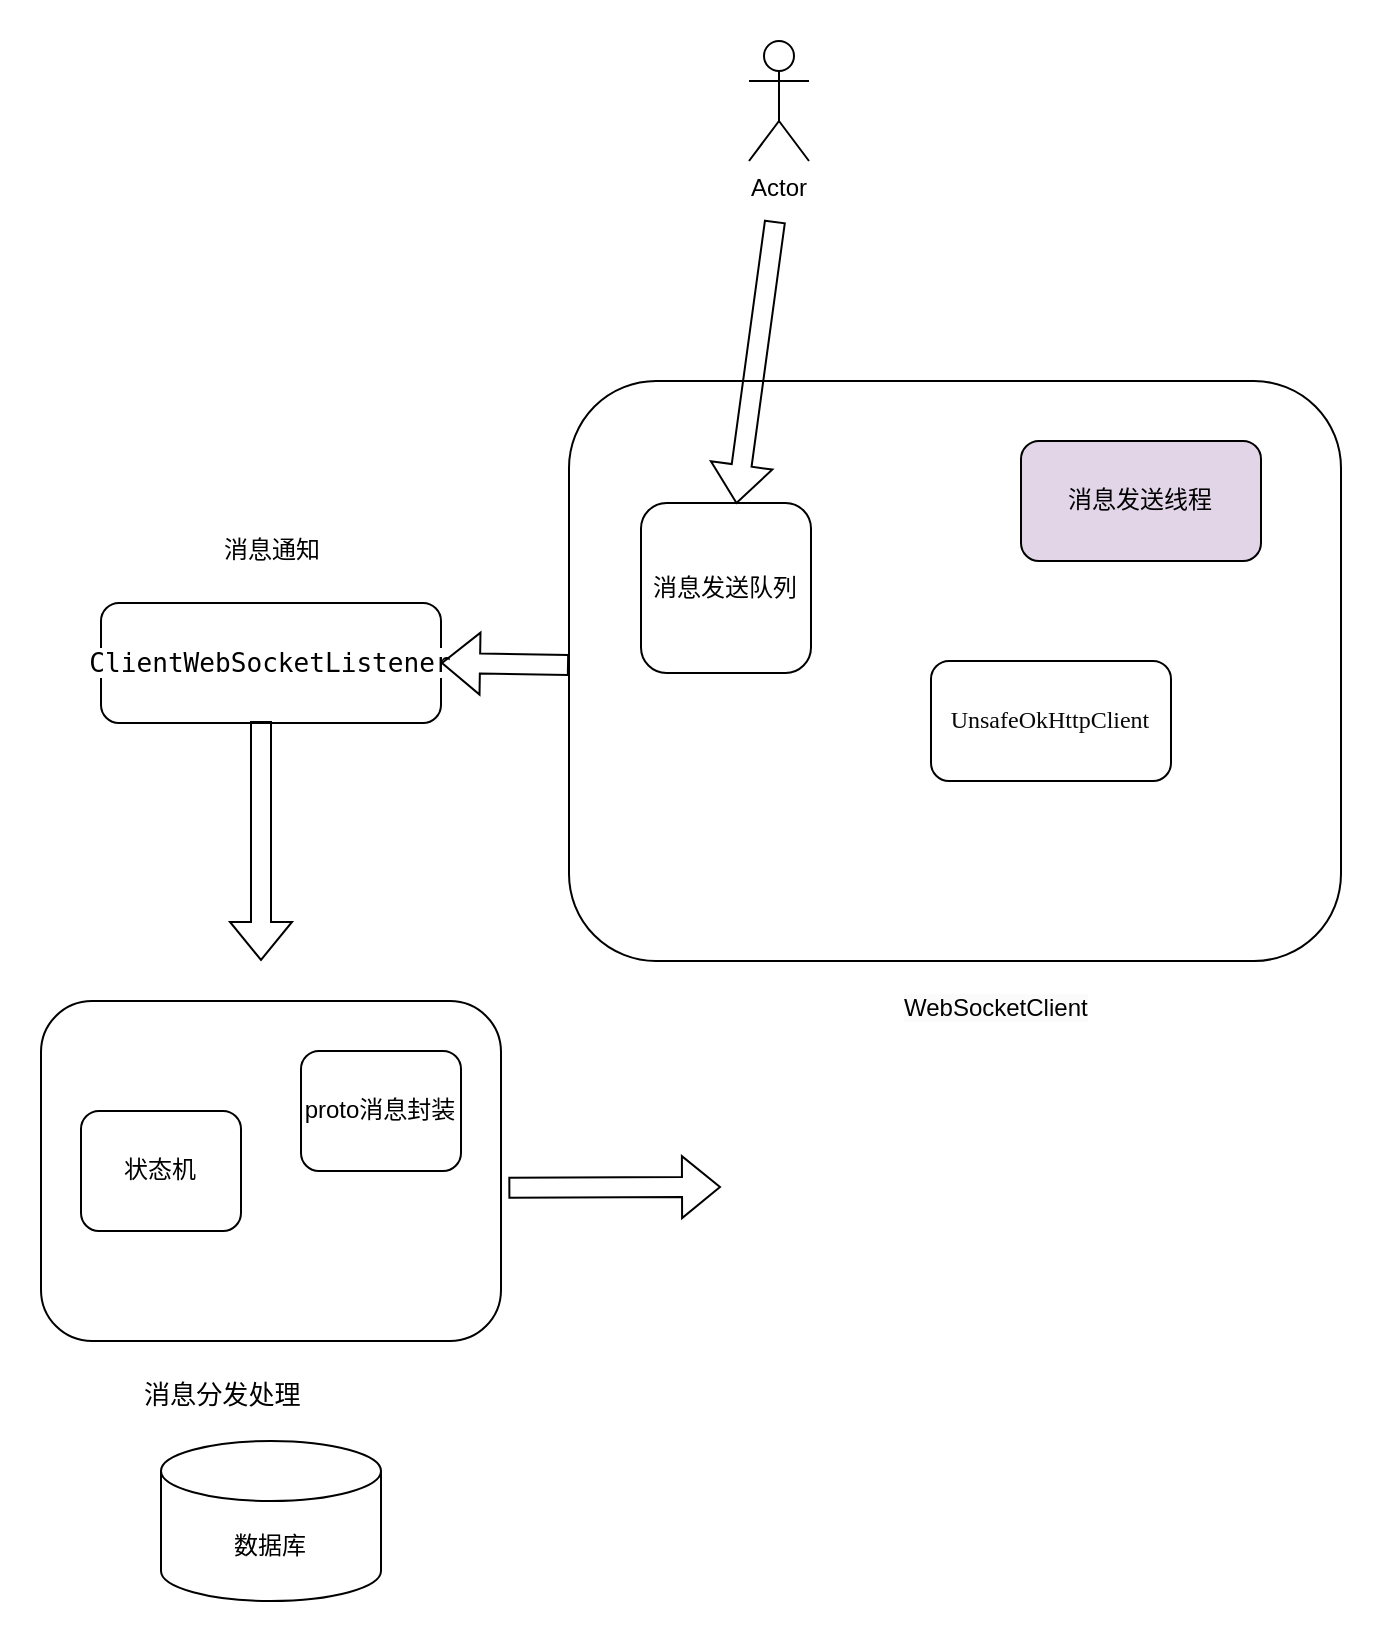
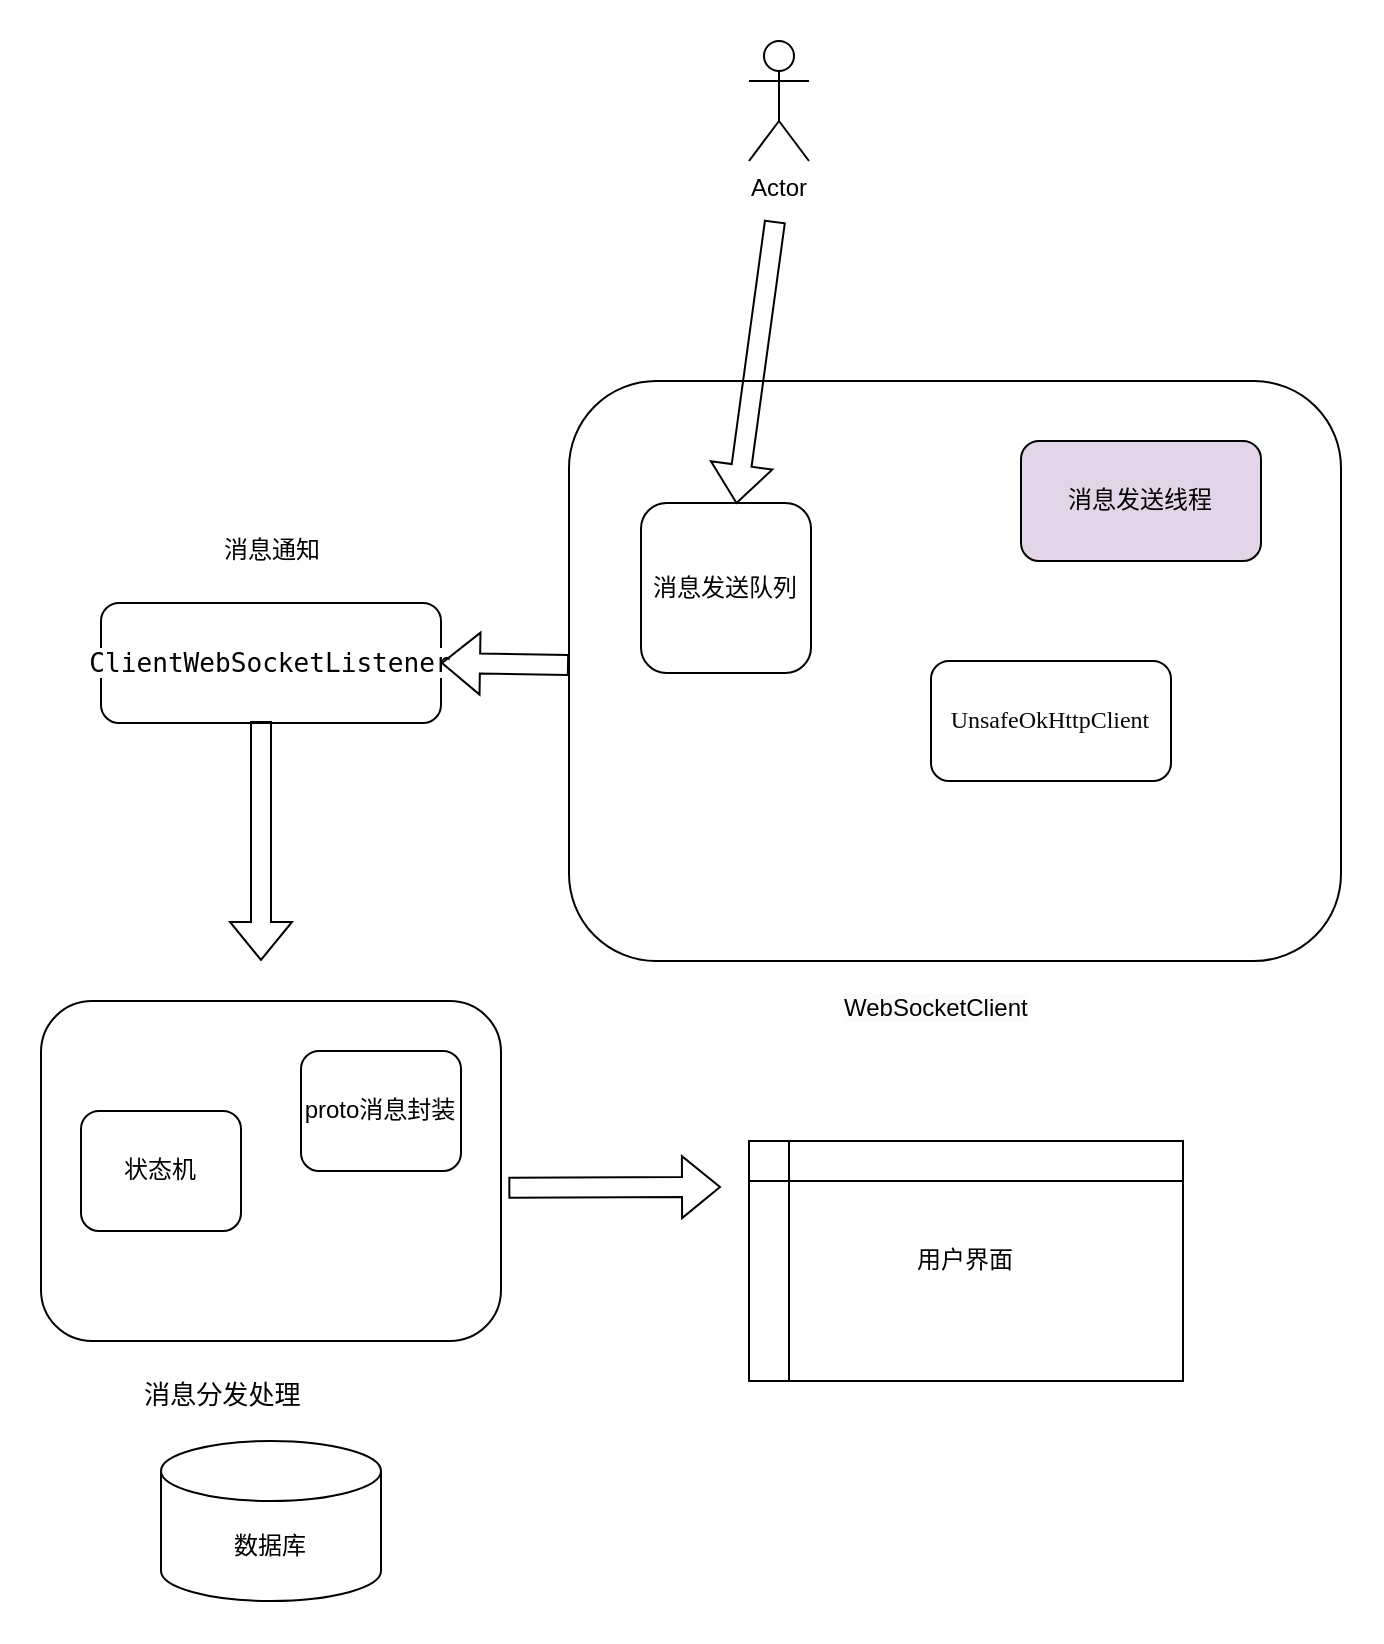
(1031, 1021) -> (971, 1021)
none -> (966, 1261)
